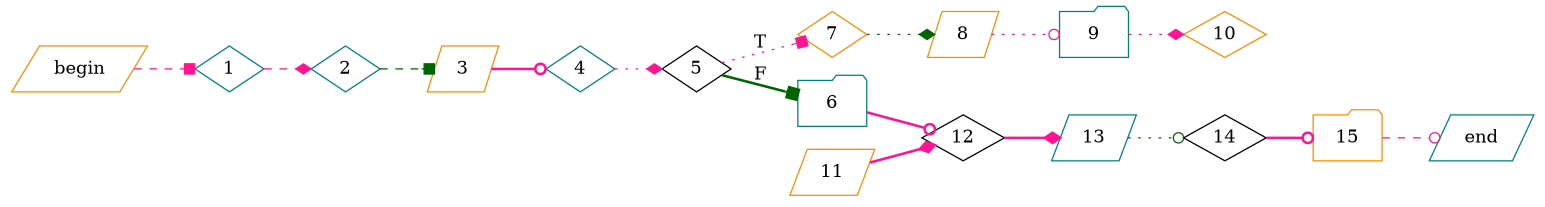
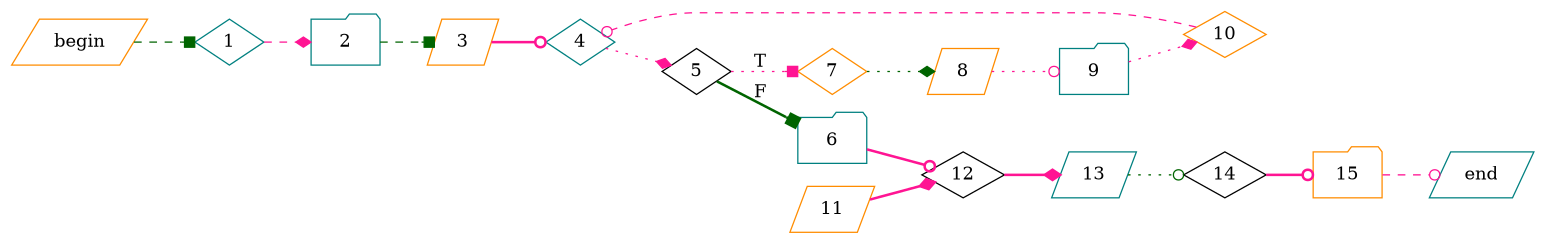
none -> (904, 13)
(158, 69) -> (158, 42)
(346, 69) -> (346, 42)
